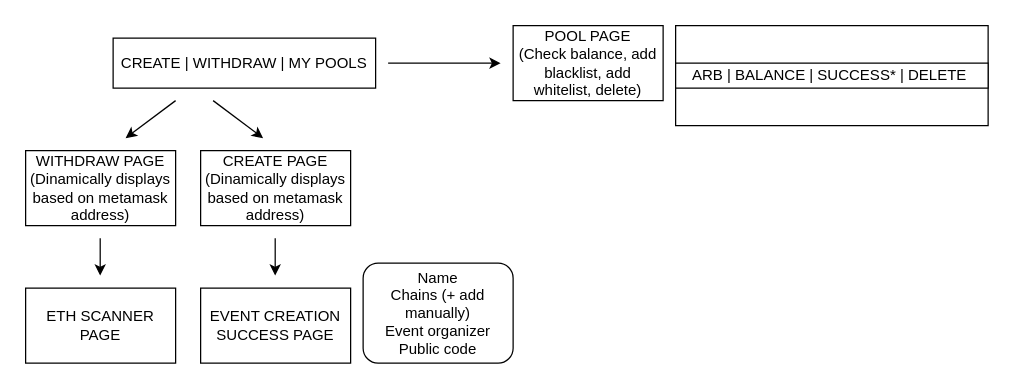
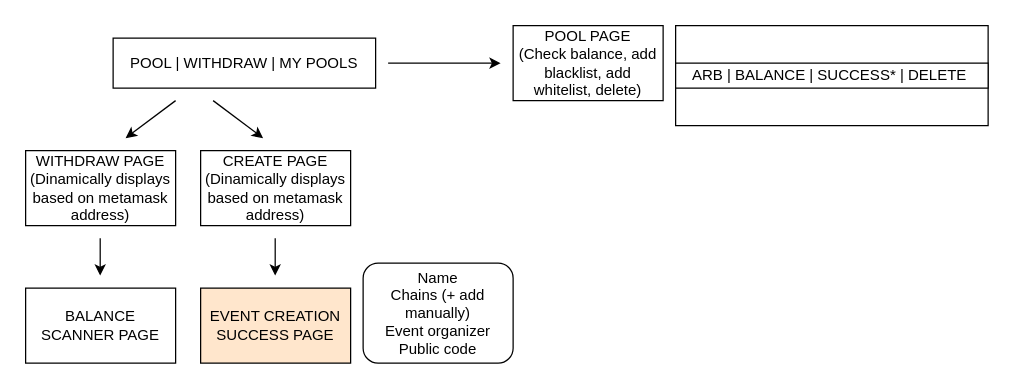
(244, 63) -> (244, 63)
(101, 326) -> (101, 326)
(276, 326) -> (276, 326)
